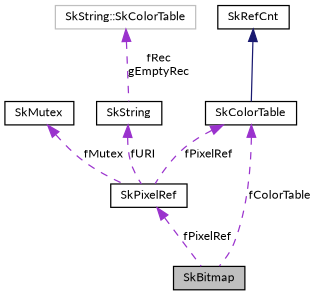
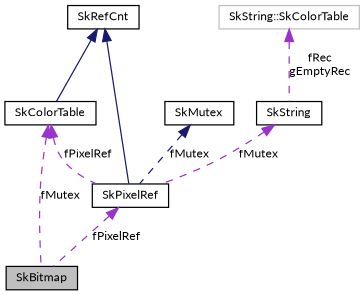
none -> (118, 112)
(143, 154) -> (259, 154)
(87, 163) -> (161, 159)
(280, 196) -> (61, 196)
